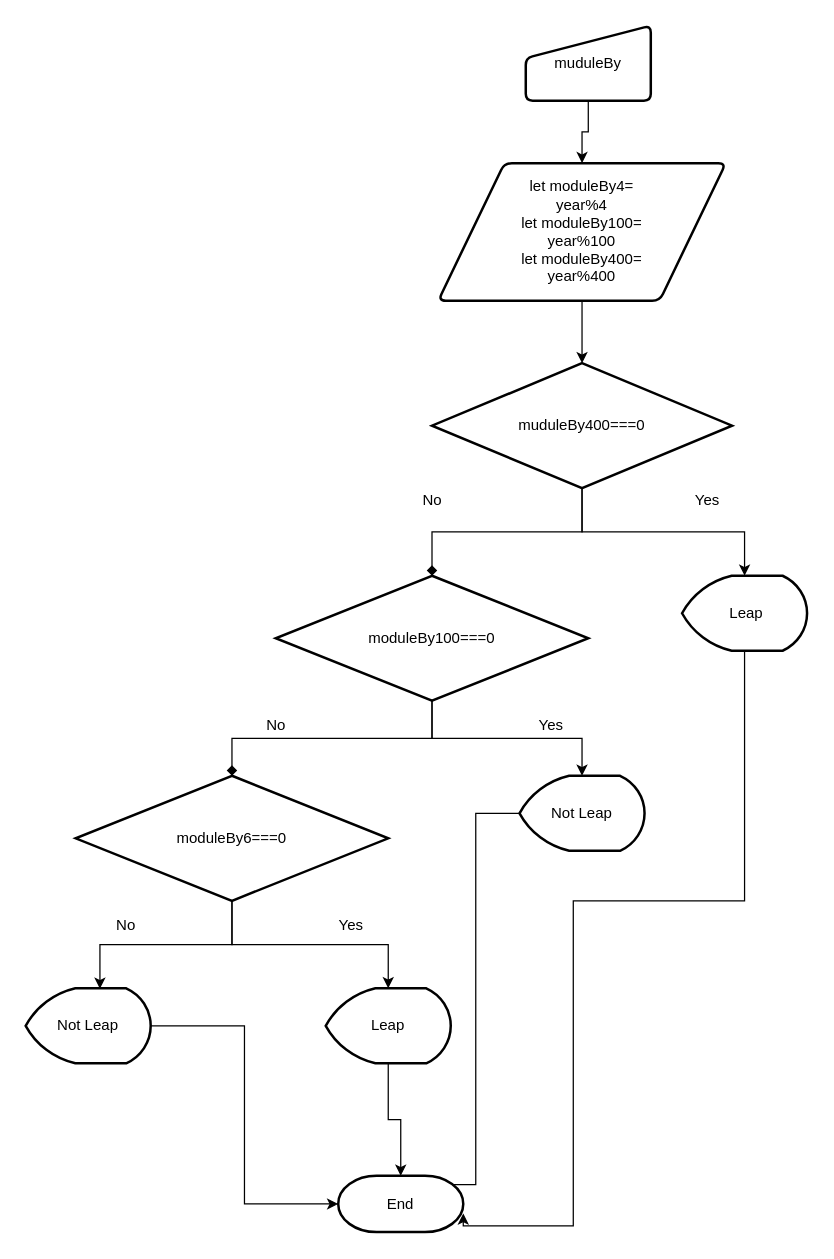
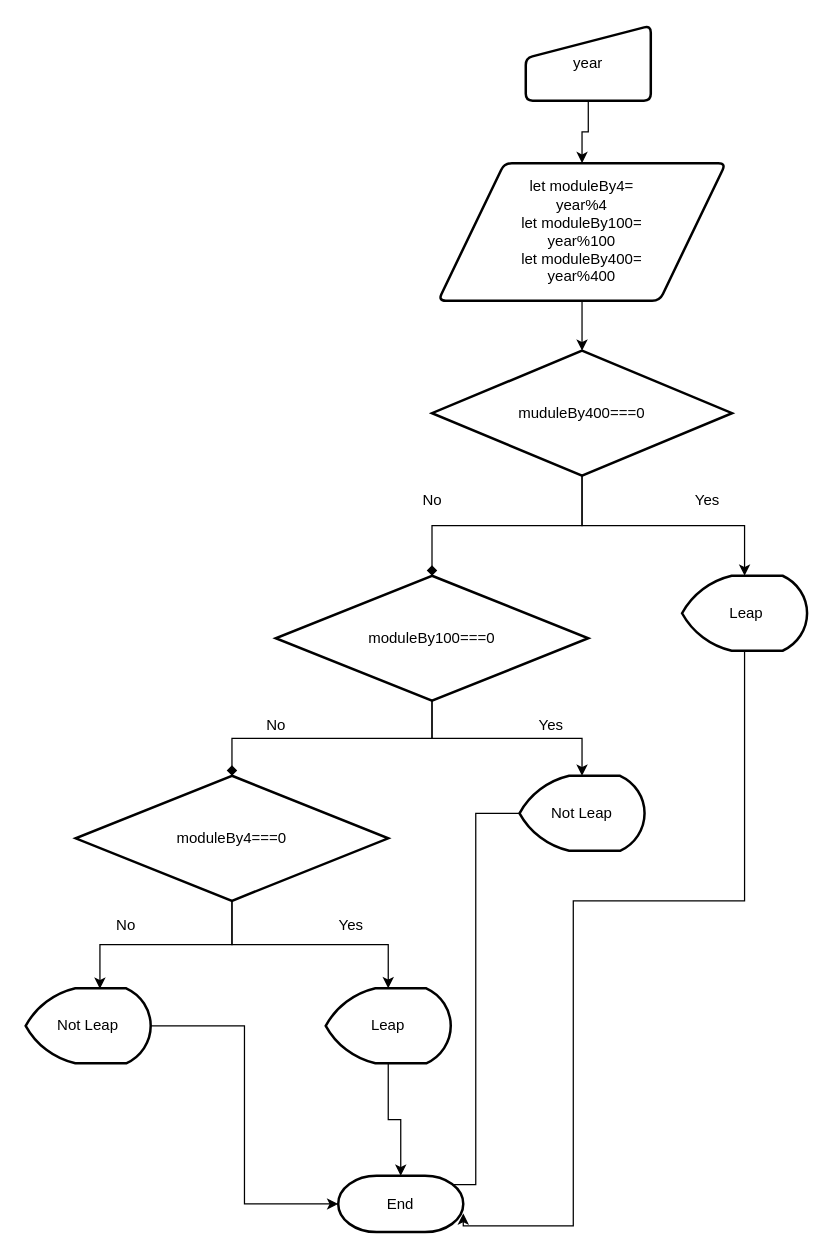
(588, 63) -> (588, 63)
(582, 426) -> (582, 413)
(232, 838) -> (232, 838)
